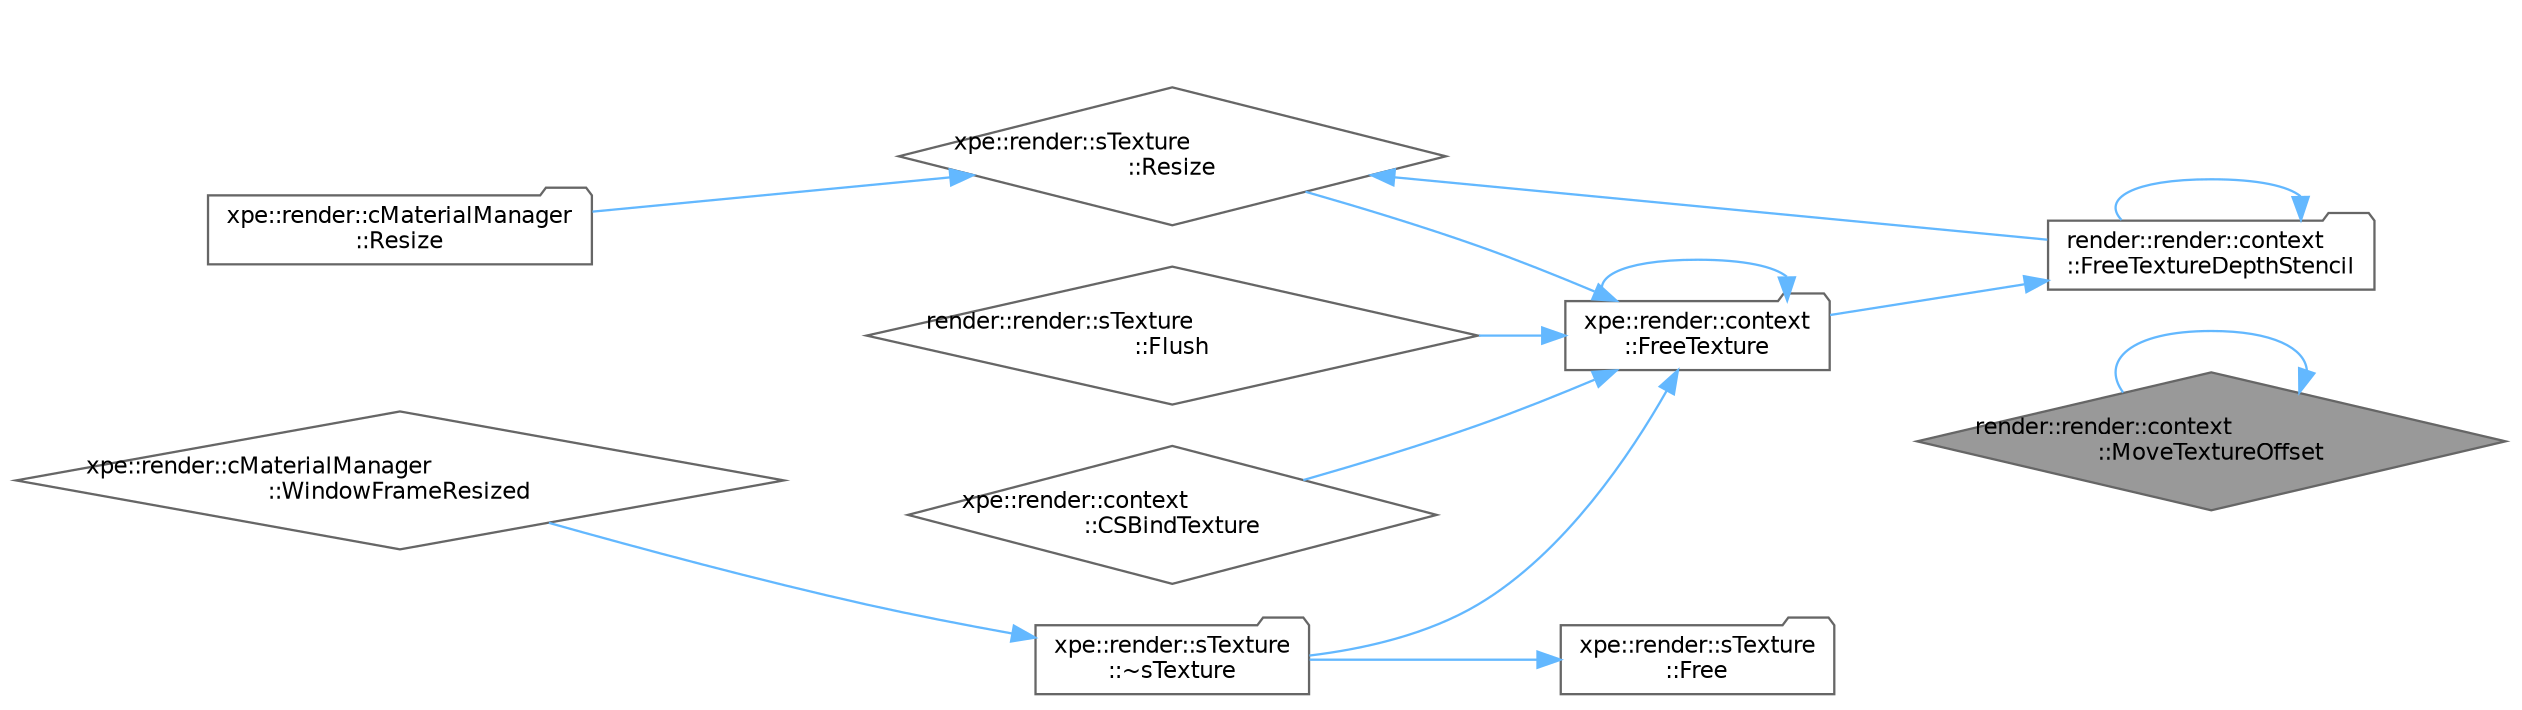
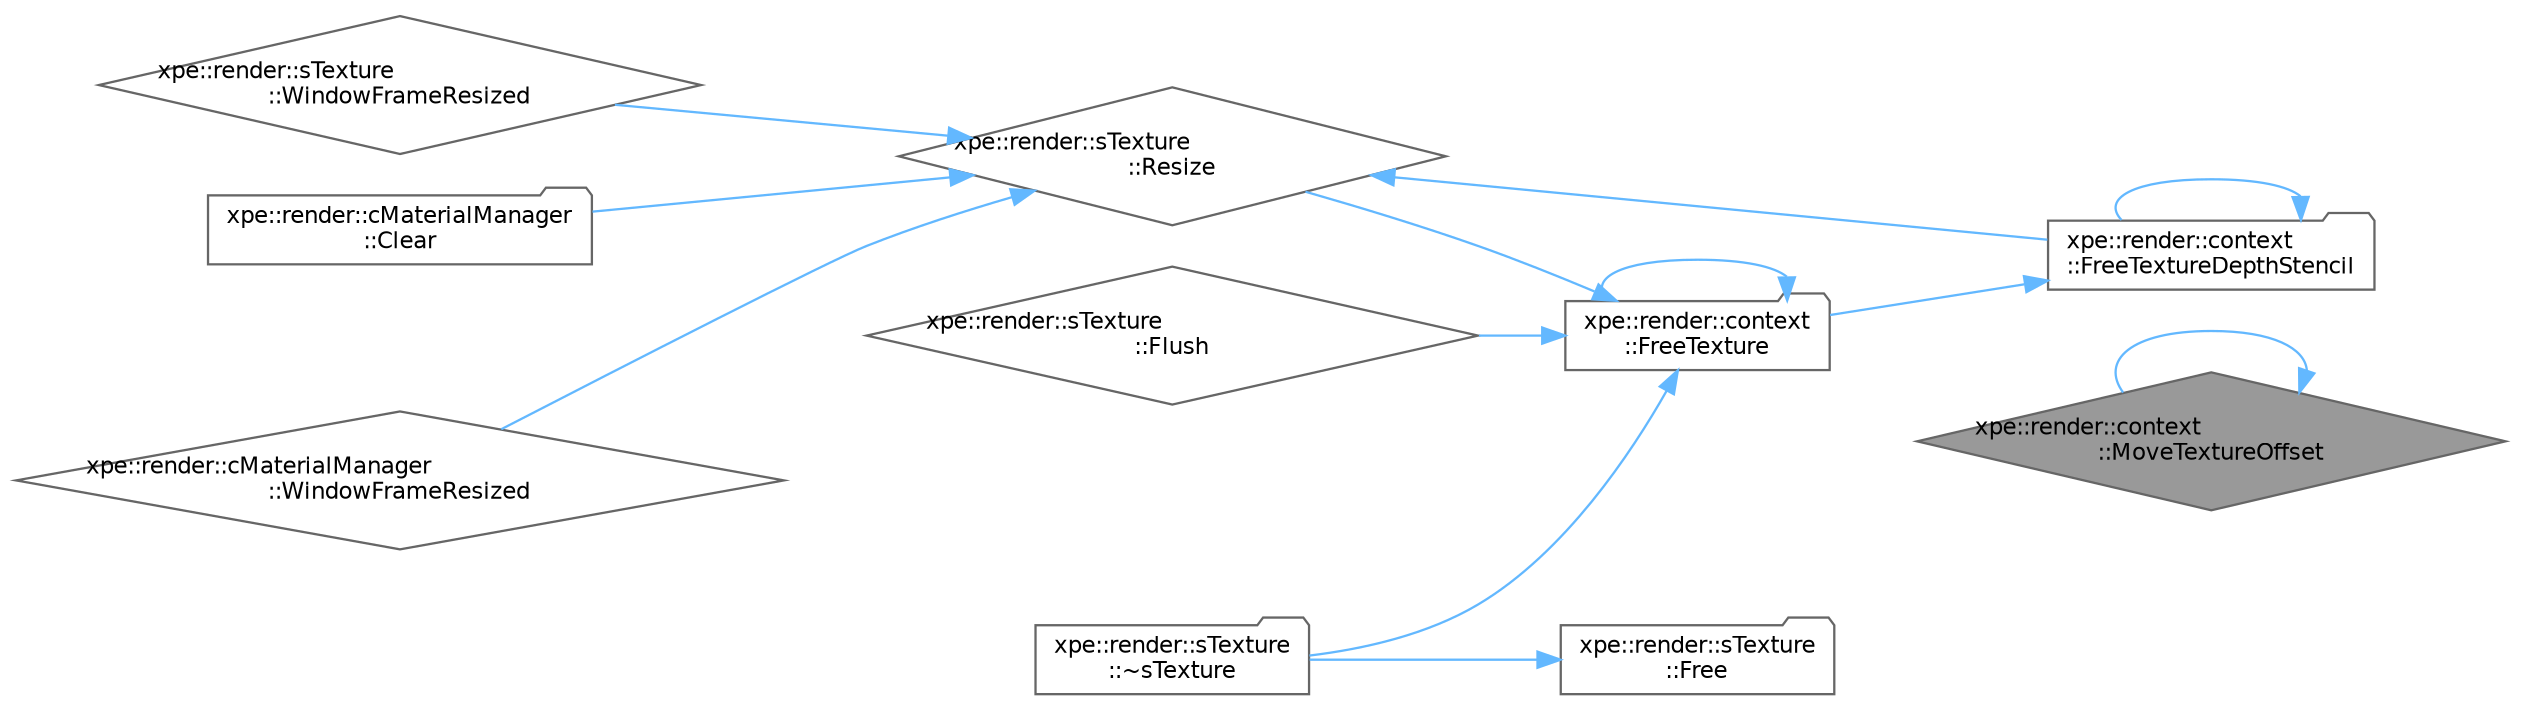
none -> (400, 85)
(400, 230) -> (400, 230)
(2211, 255) -> (2211, 255)
(1172, 336) -> (1172, 336)
(2211, 441) -> (2211, 441)
(1172, 515) -> none
(779, 584) -> (752, 301)
